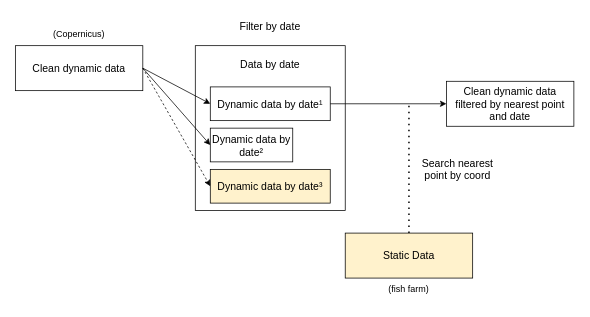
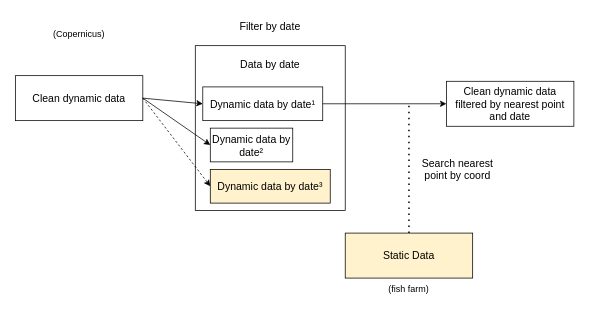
(79, 68) -> (79, 98)
(270, 104) -> (263, 104)
